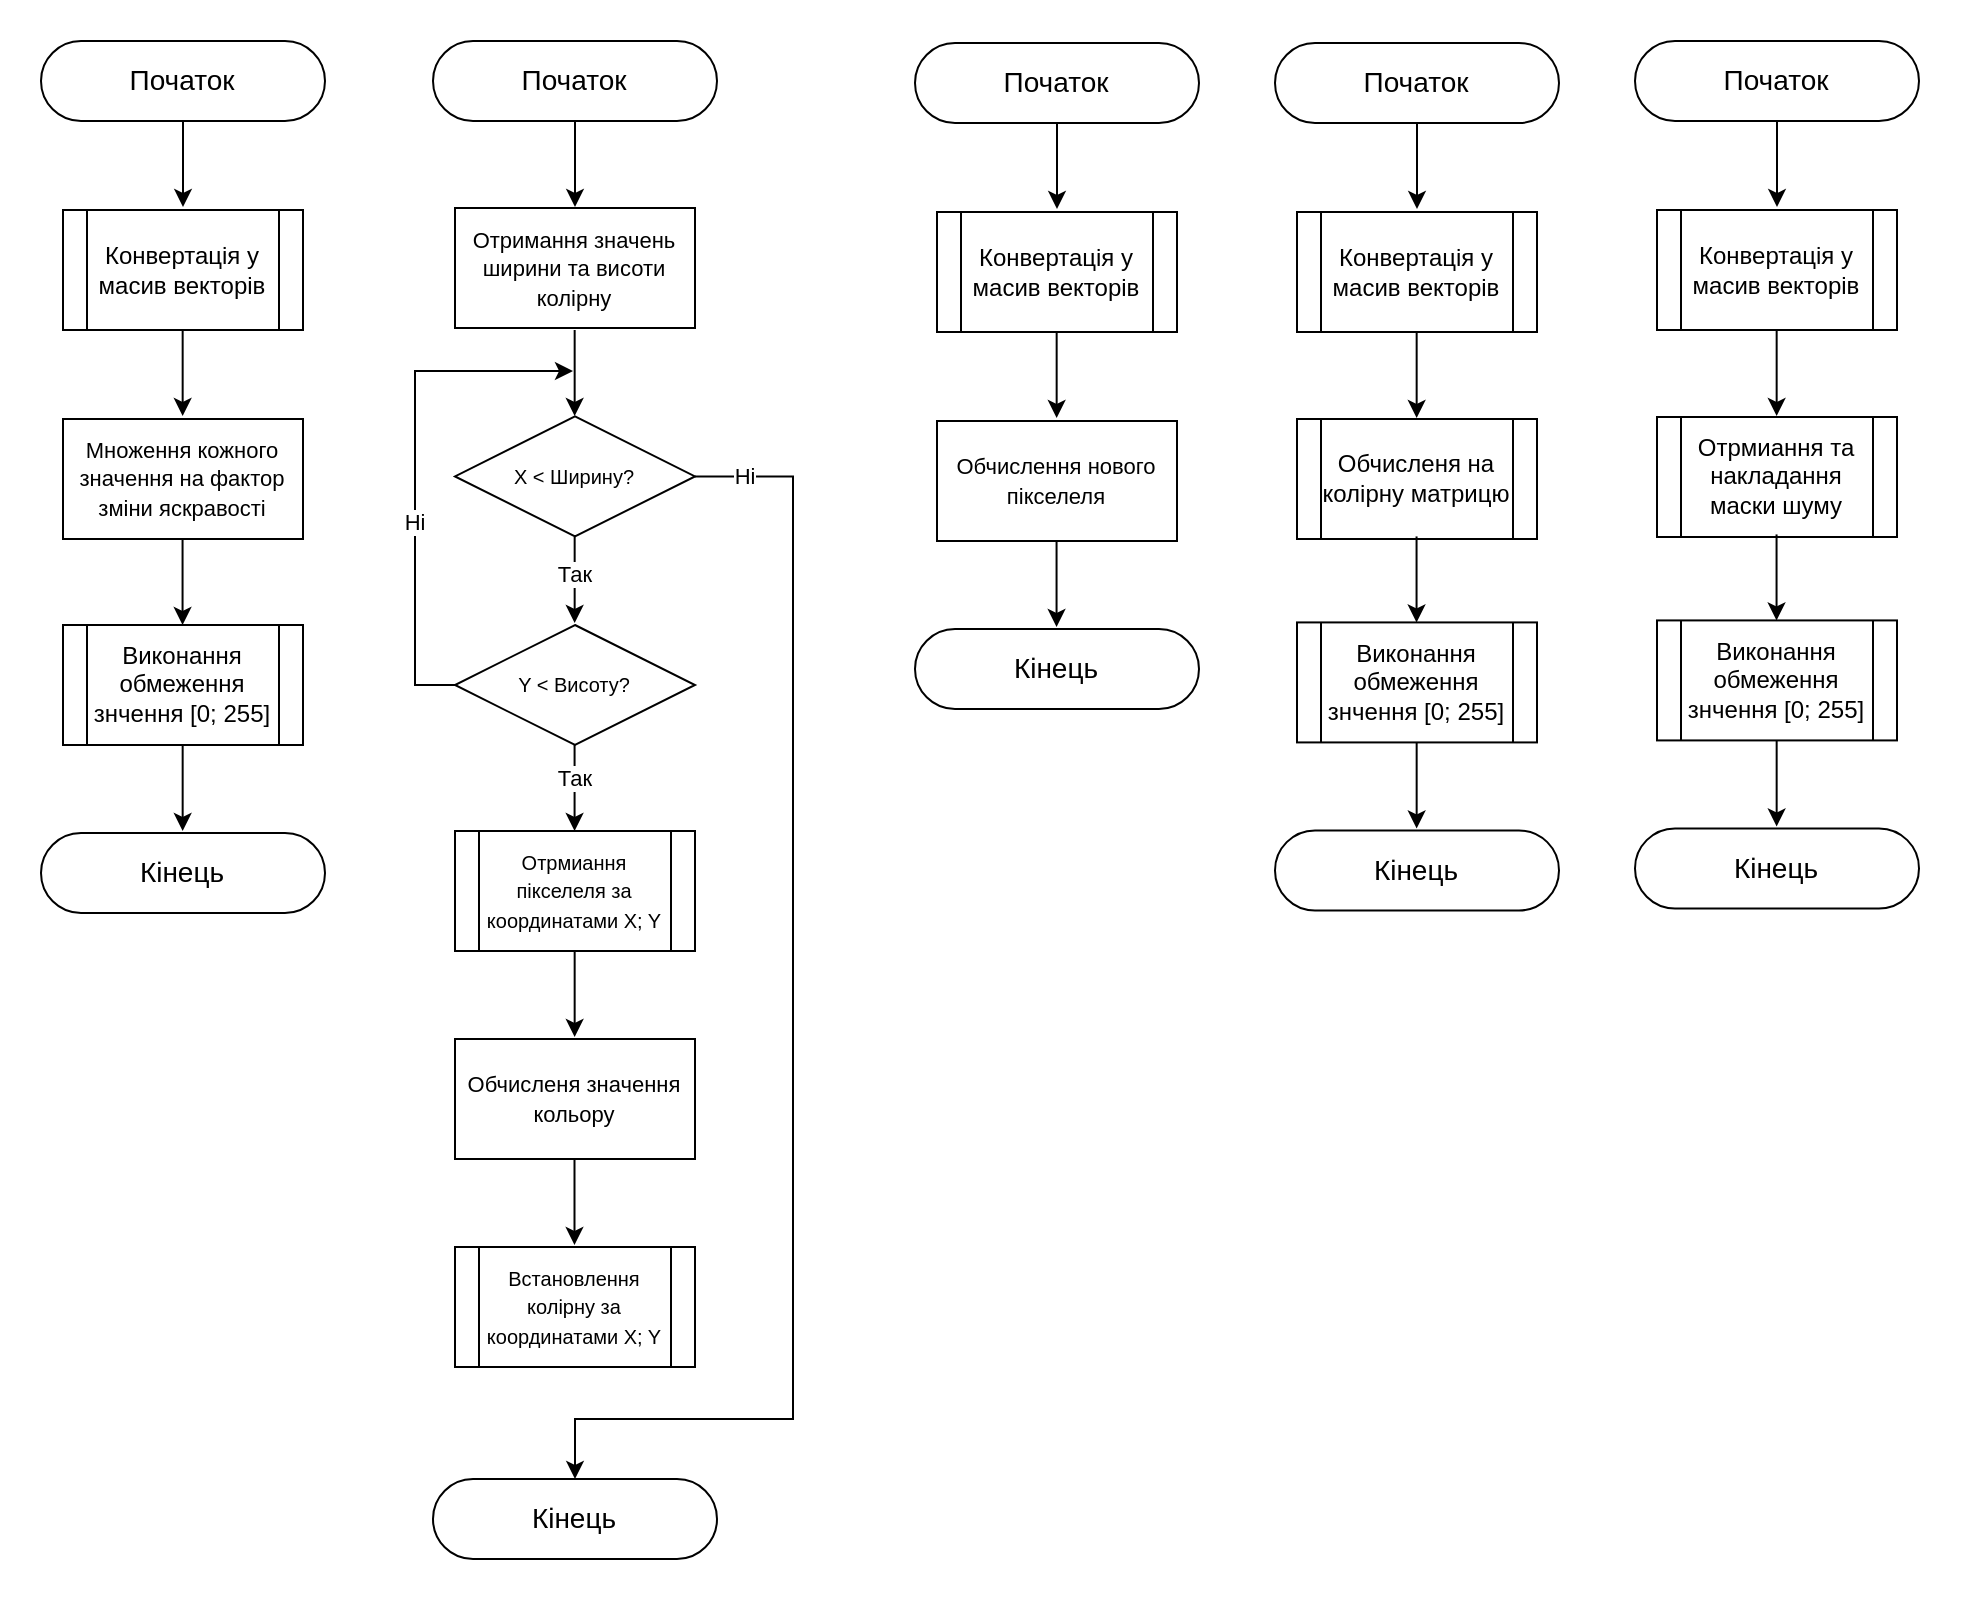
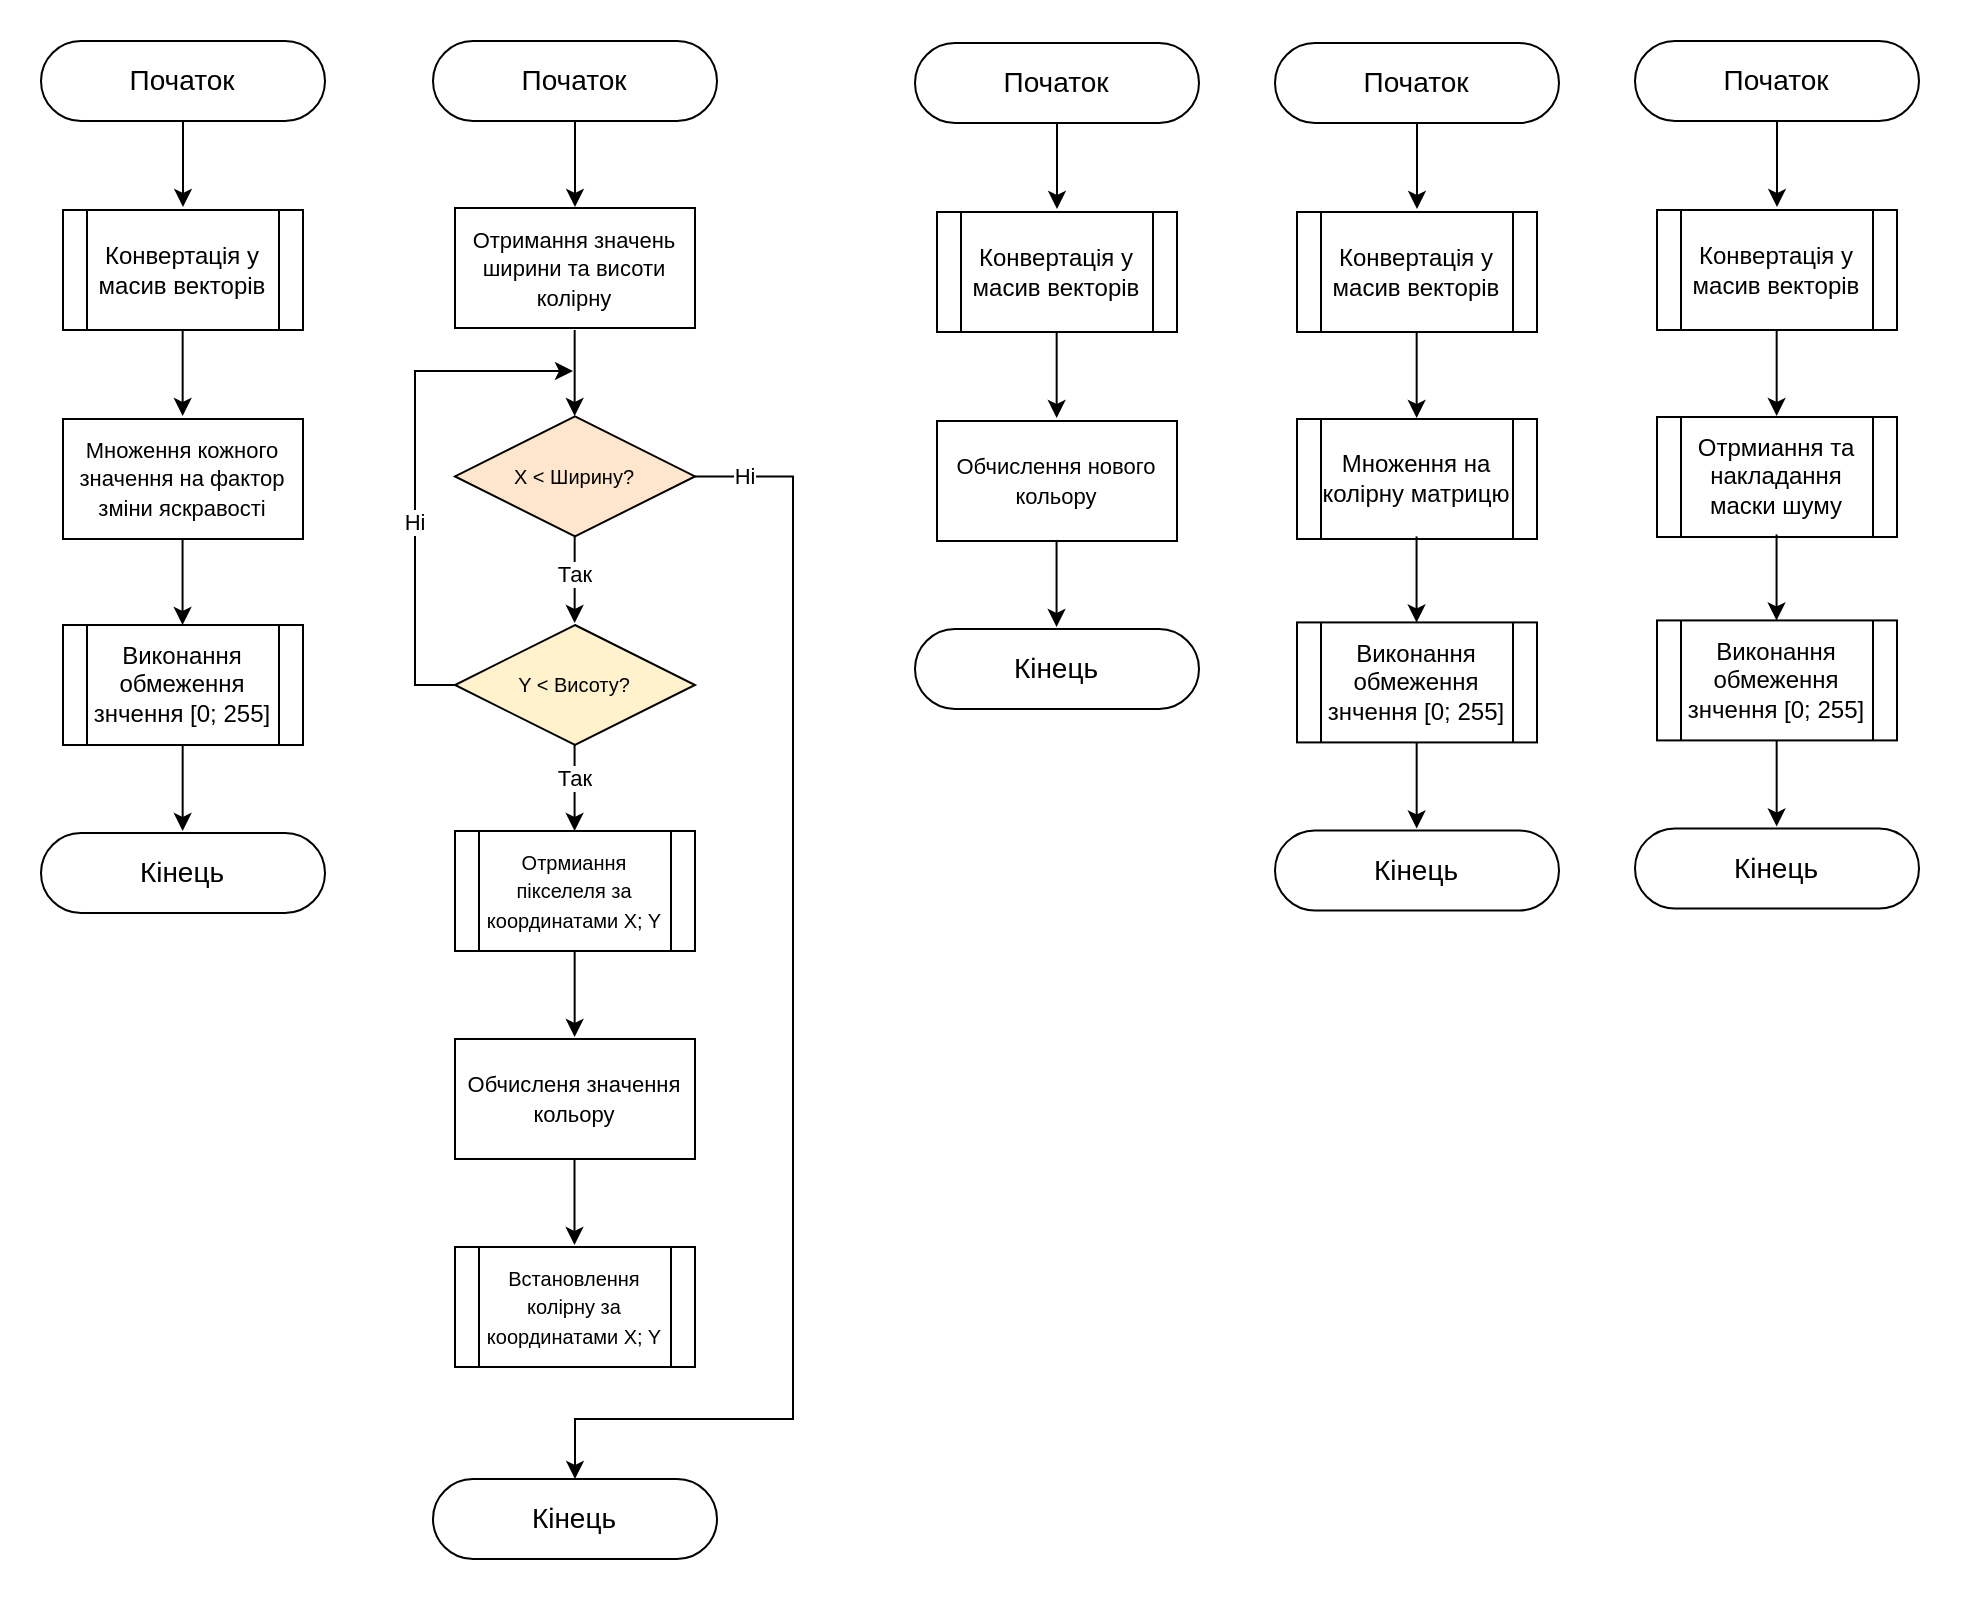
(575, 476) -> (575, 476)
(1417, 479) -> (1417, 479)
(1057, 481) -> (1057, 481)
(575, 685) -> (575, 685)
